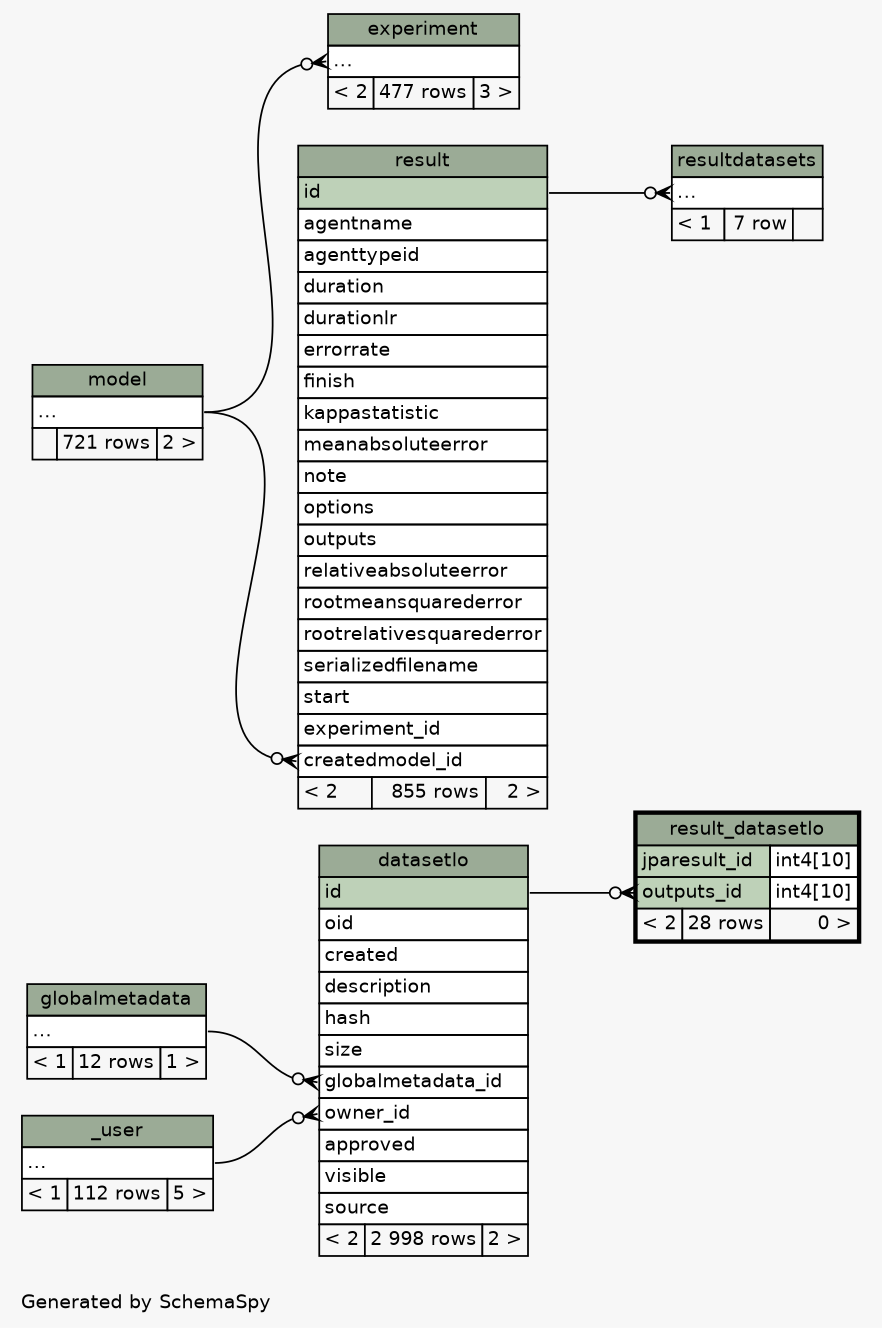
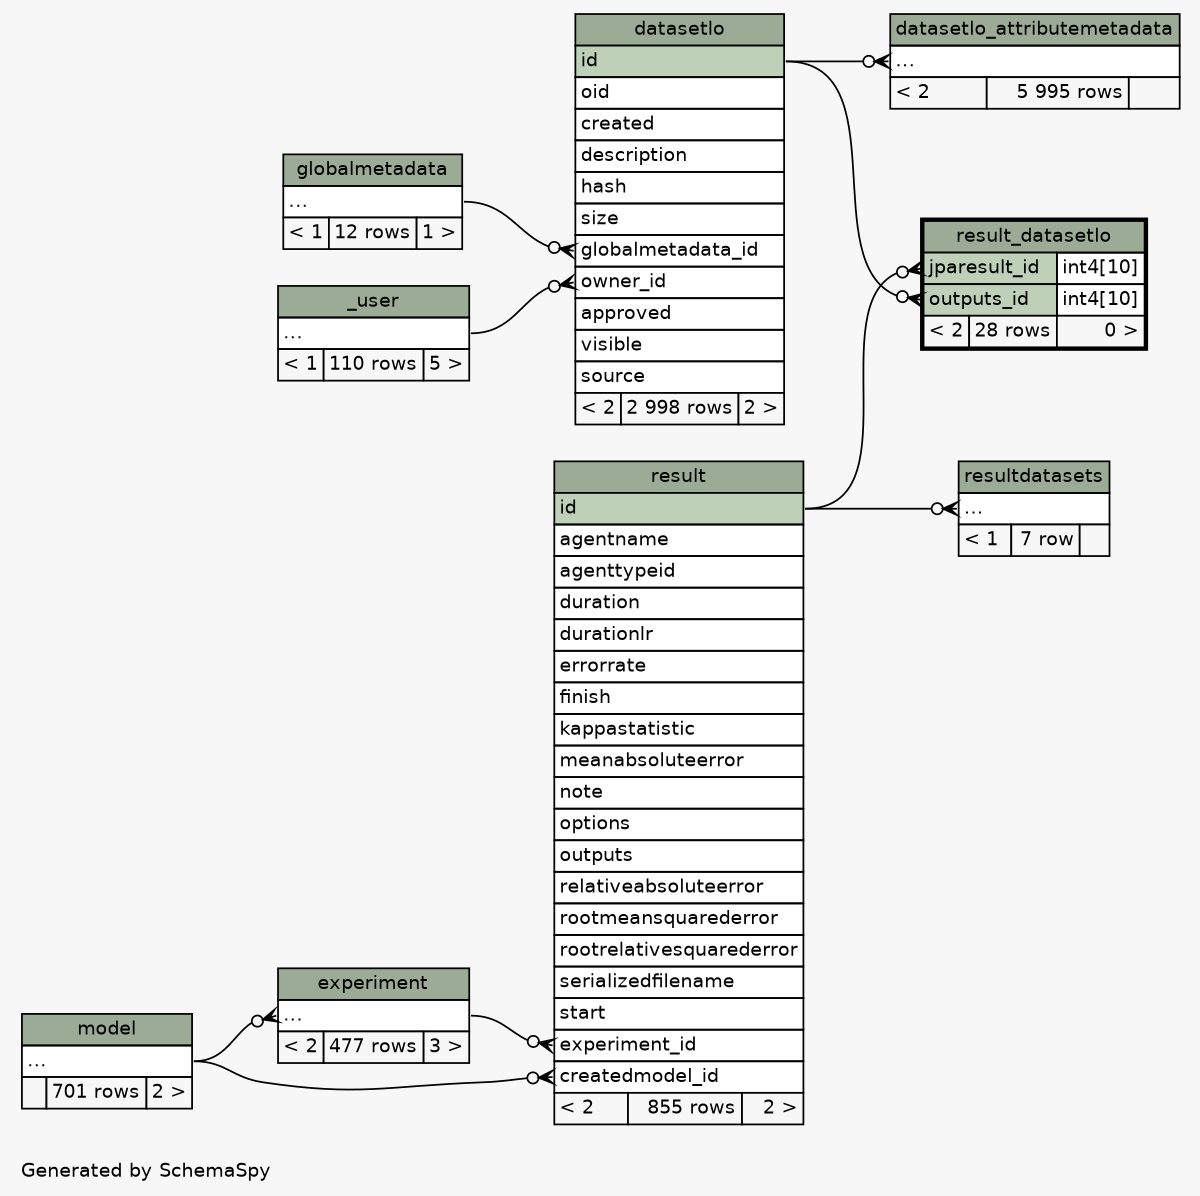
none -> (1034, 61)
none -> (864, 401)
(107, 443) -> (96, 1092)
none -> (501, 1024)
(118, 1194) -> (374, 364)
